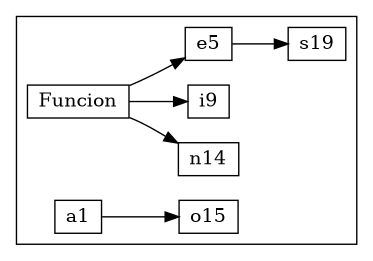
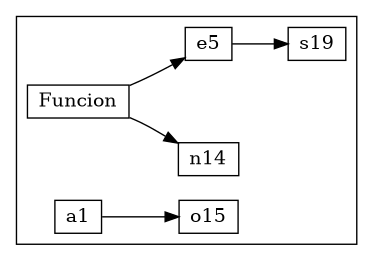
(209, 102) -> none
